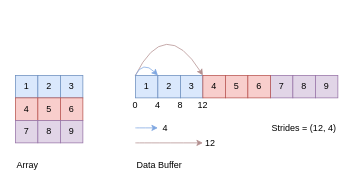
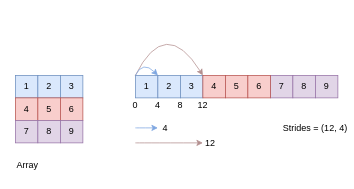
(304, 128) -> (315, 128)
(165, 165) -> none
